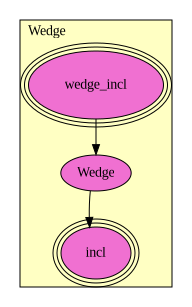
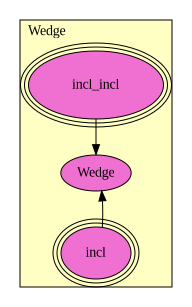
(96, 85) -> (96, 85)
(89, 204) -> (103, 214)
